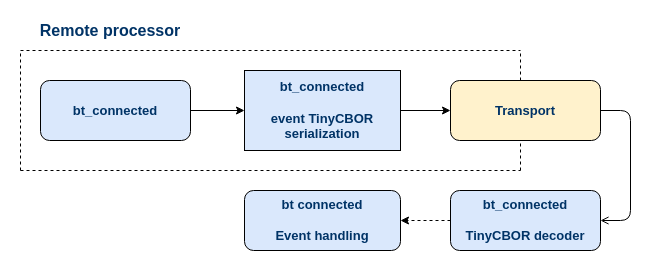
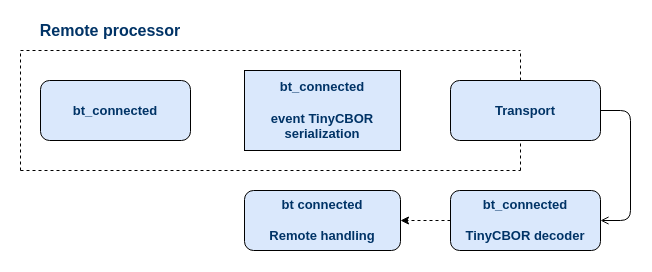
(214, 111) -> none
(422, 111) -> none
(526, 111) -> (526, 111)
(323, 221) -> (323, 221)
